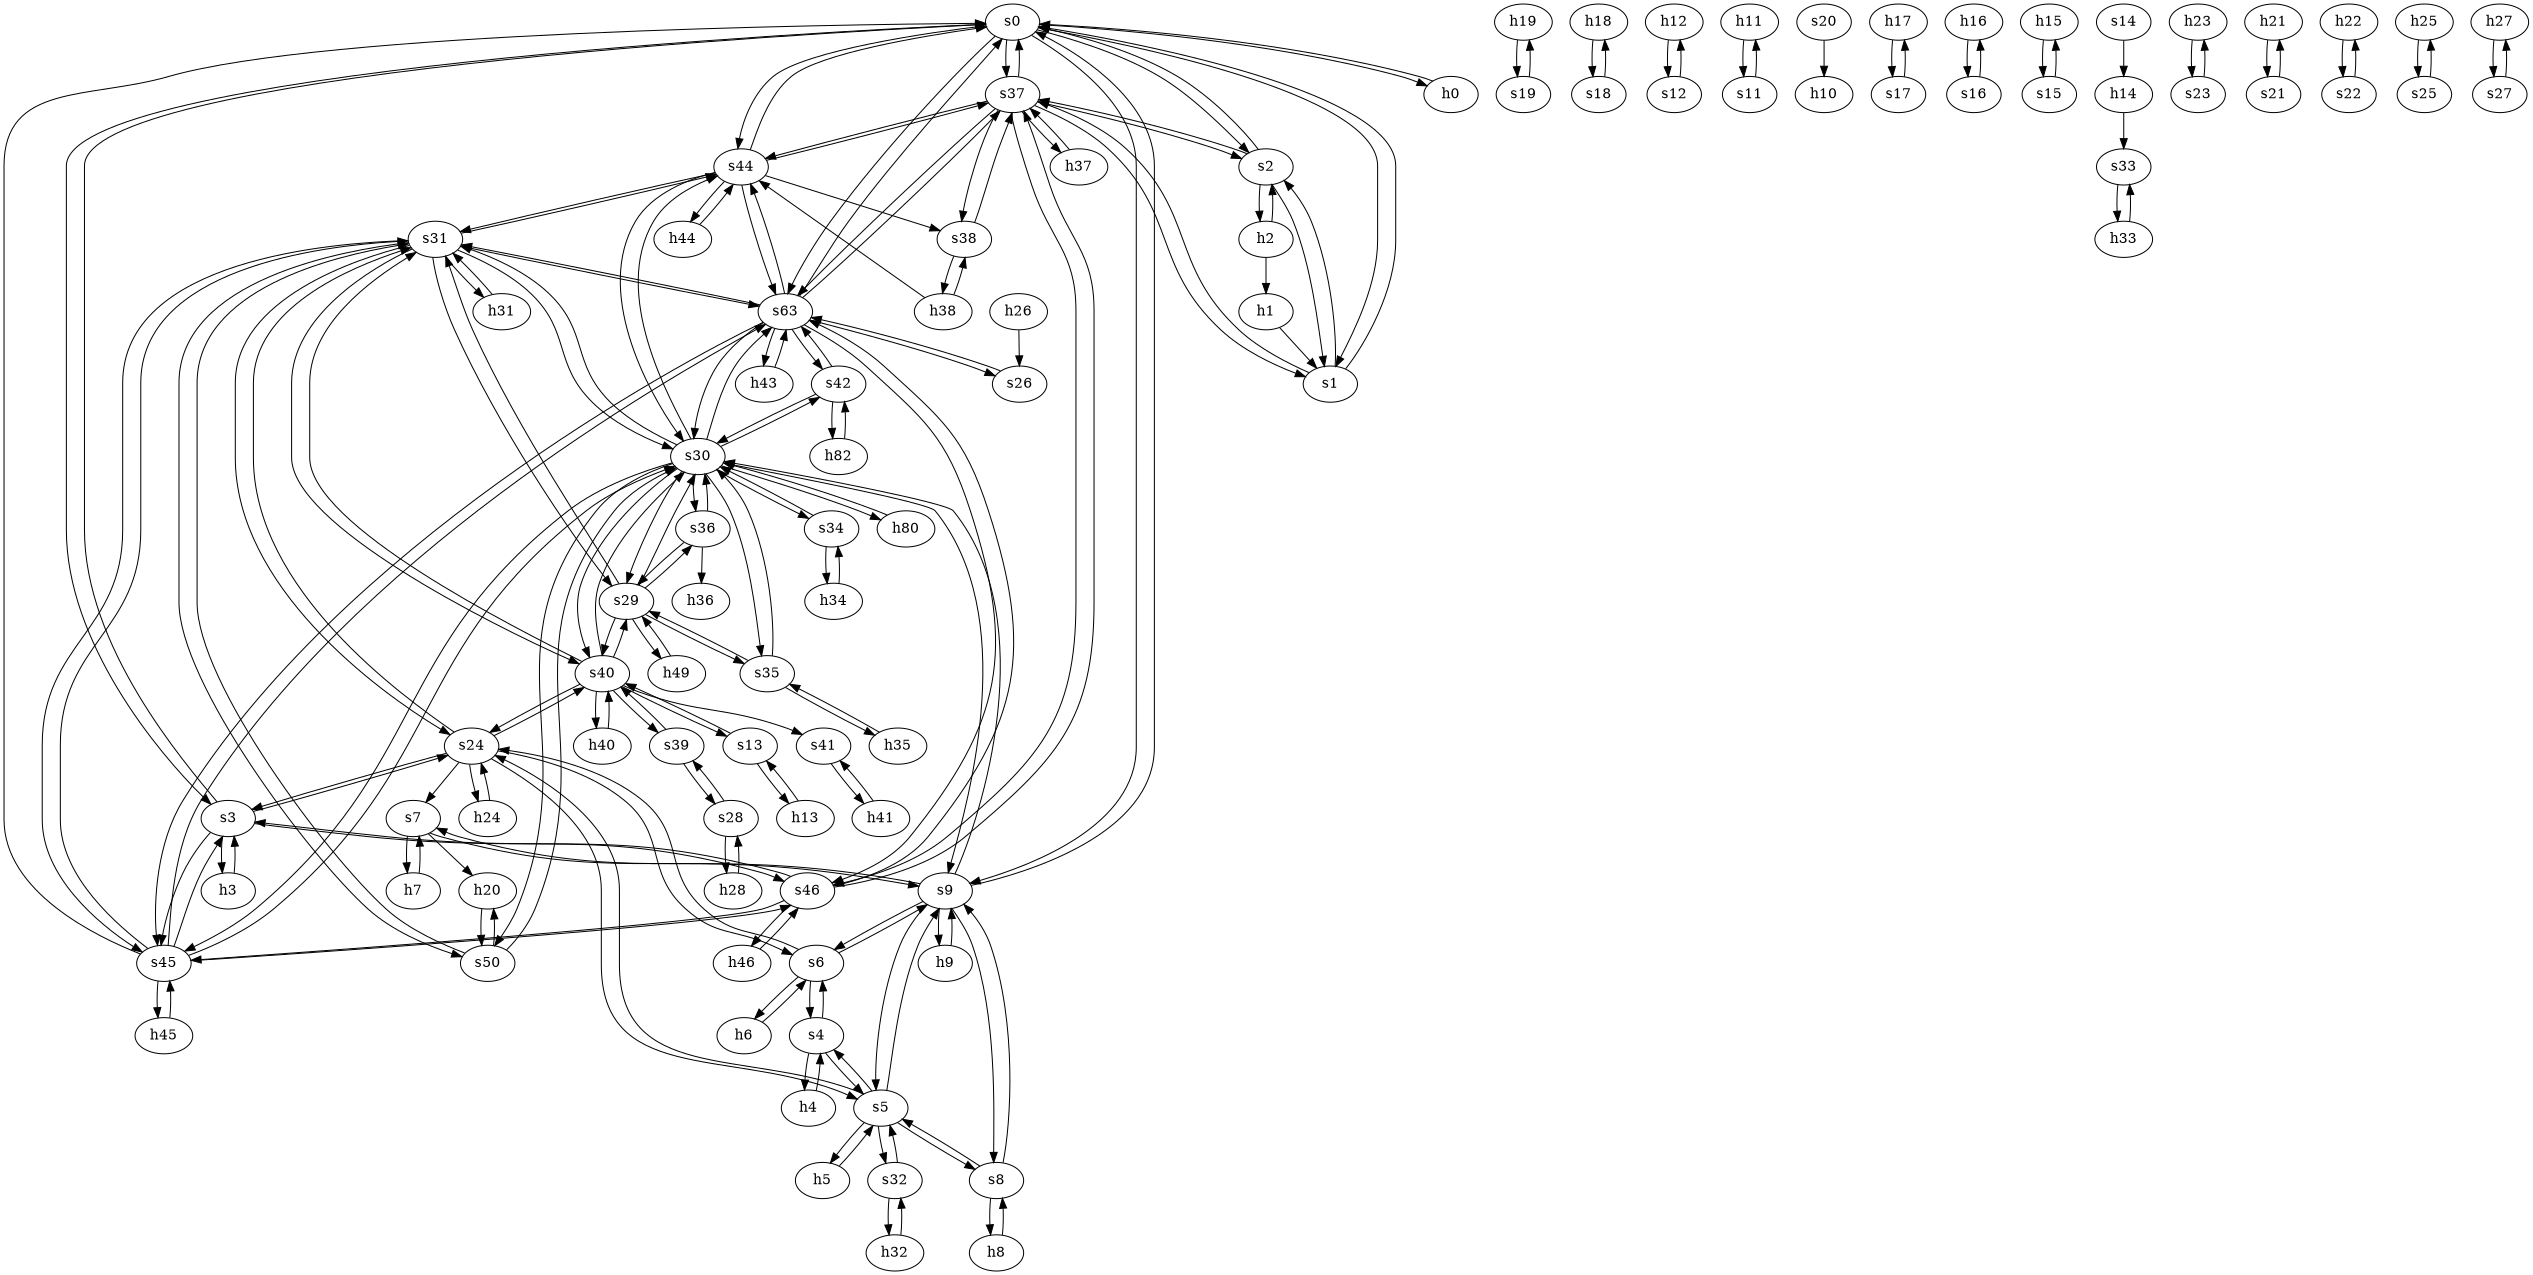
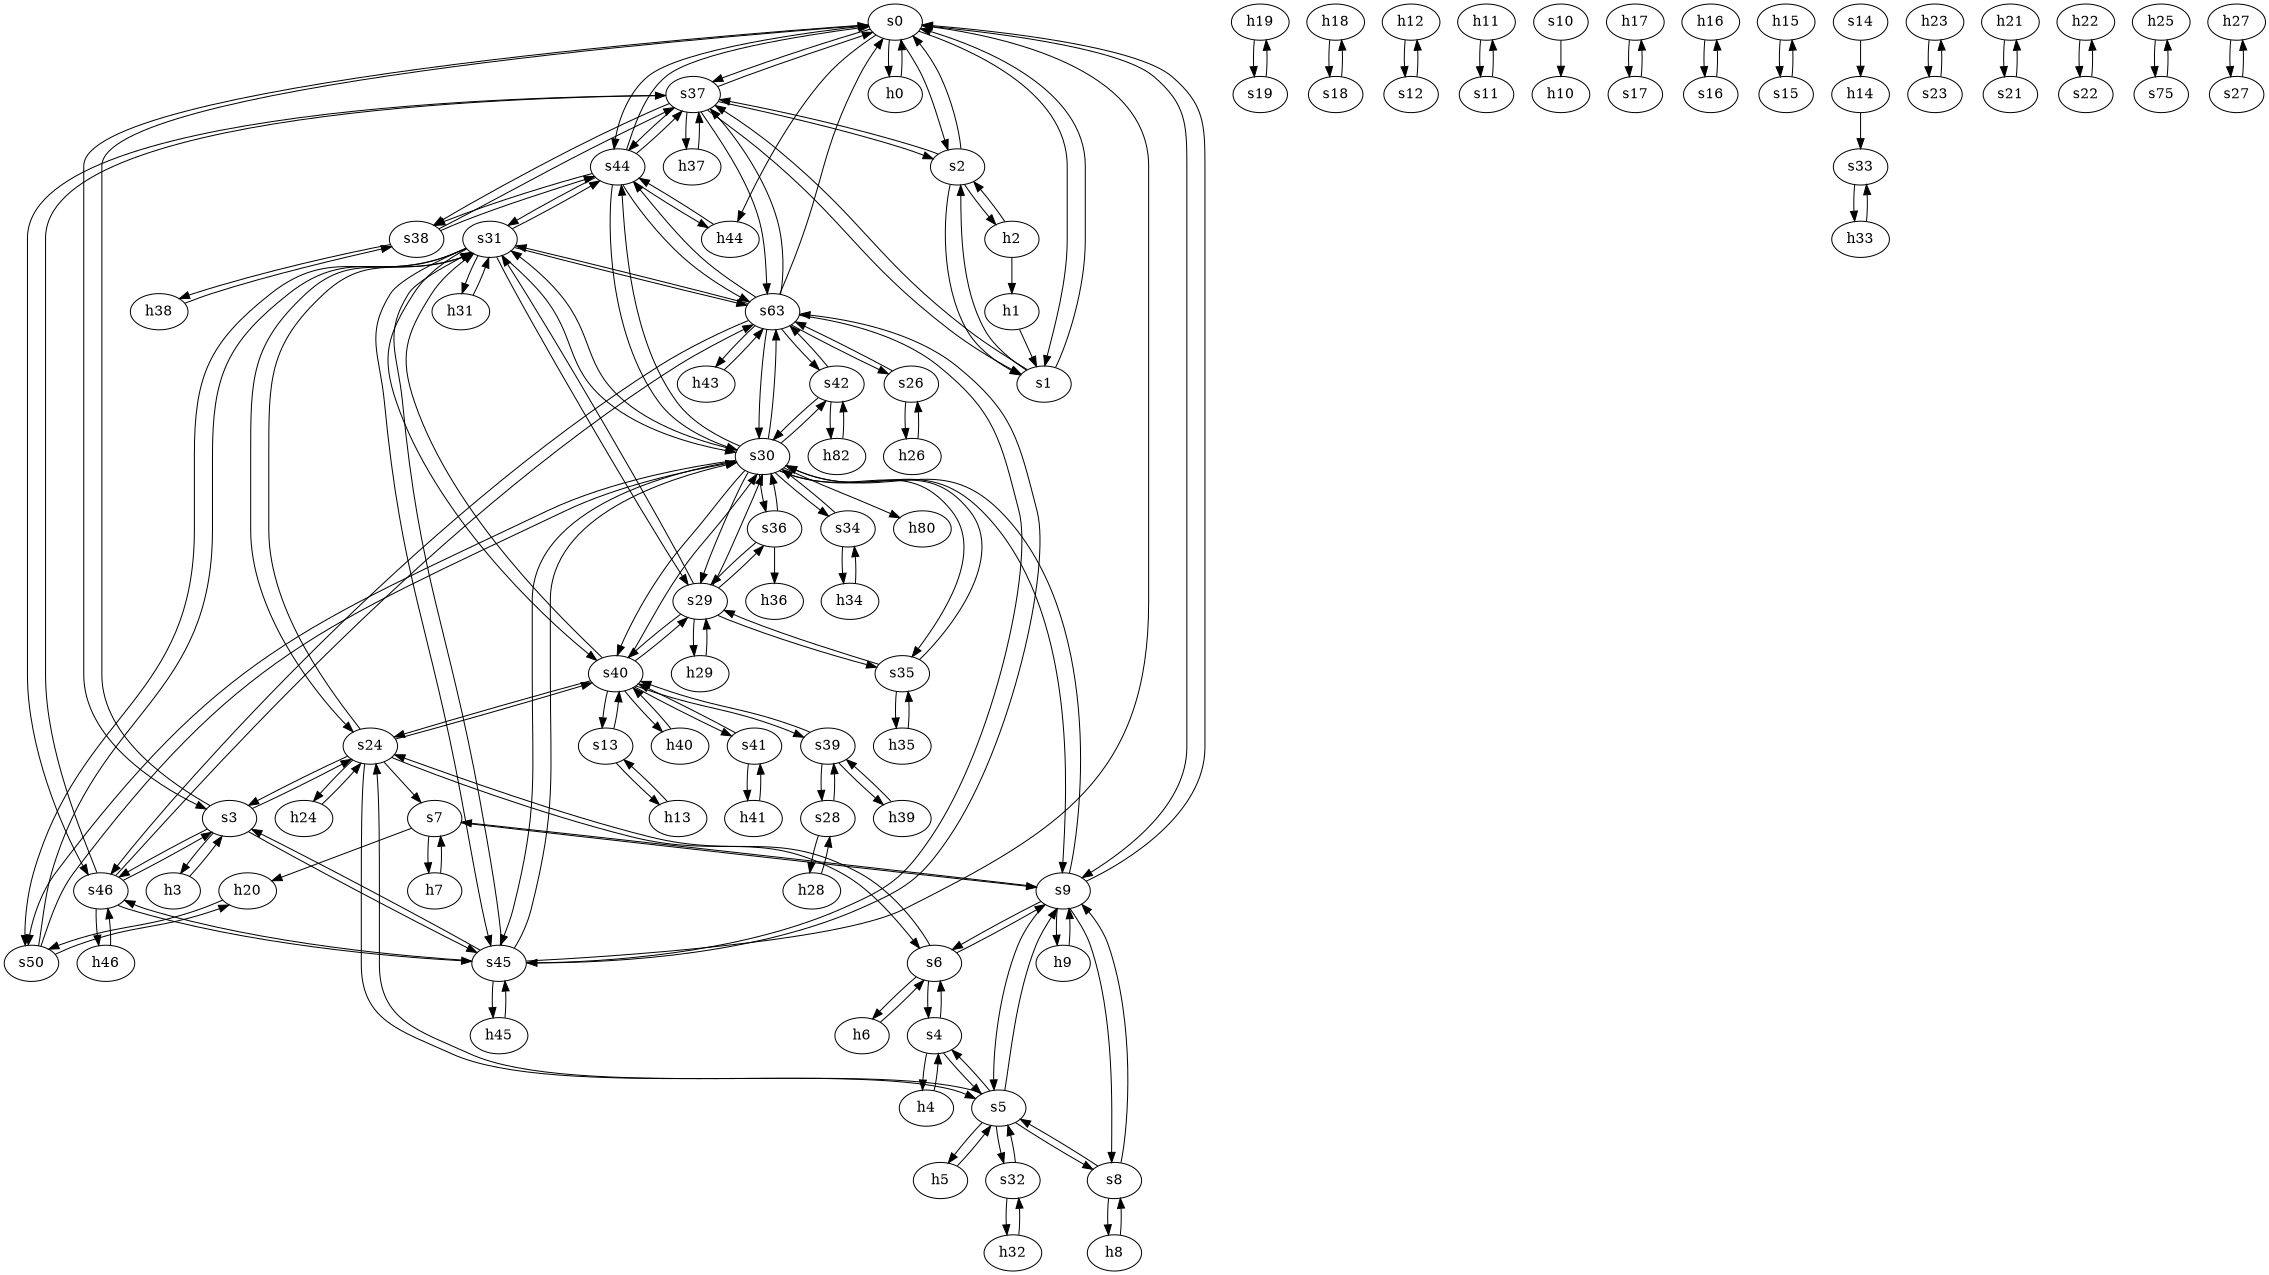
(1824, 22) -> (1561, 22)
(2424, 95) -> (2161, 95)
(885, 153) -> (800, 109)
(862, 253) -> (487, 212)
none -> (905, 415)
(849, 501) -> none
(677, 674) -> (700, 674)
none -> (692, 710)
none -> (902, 819)
